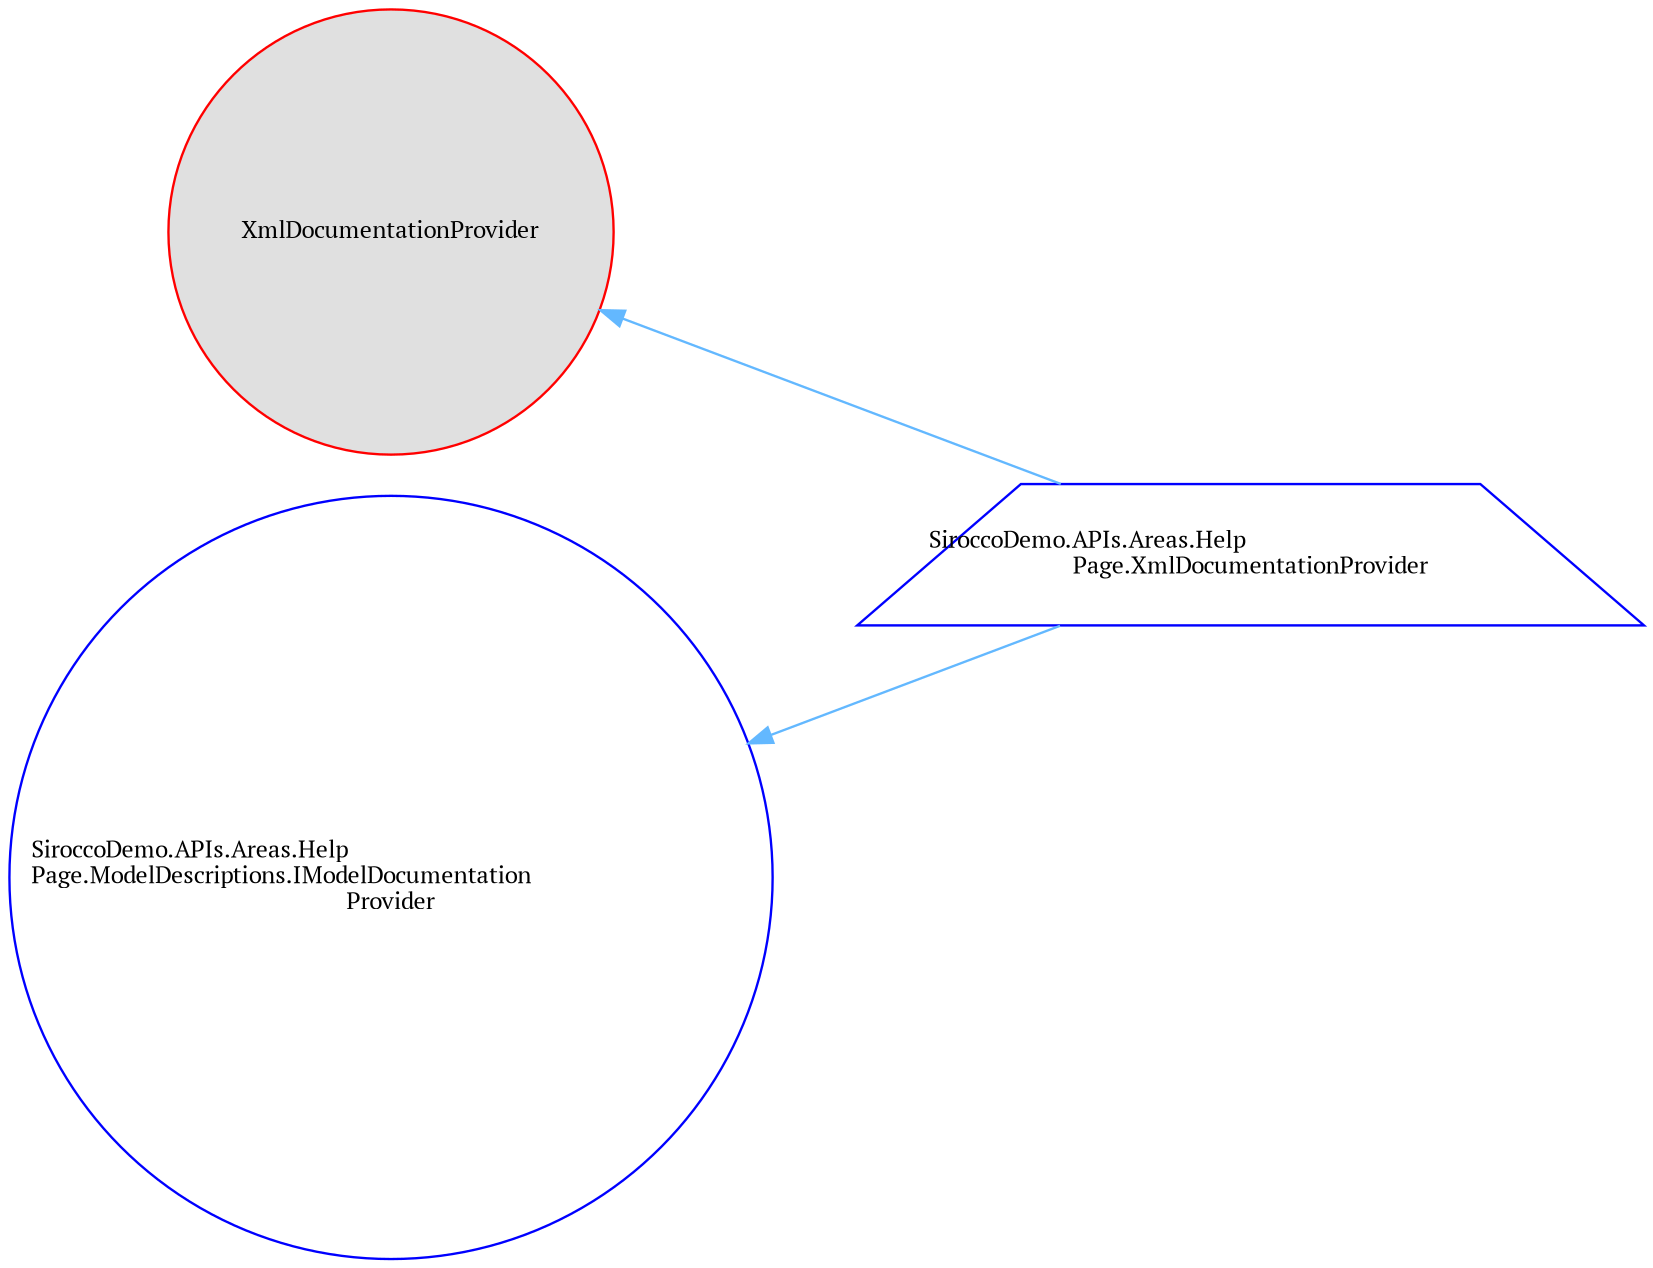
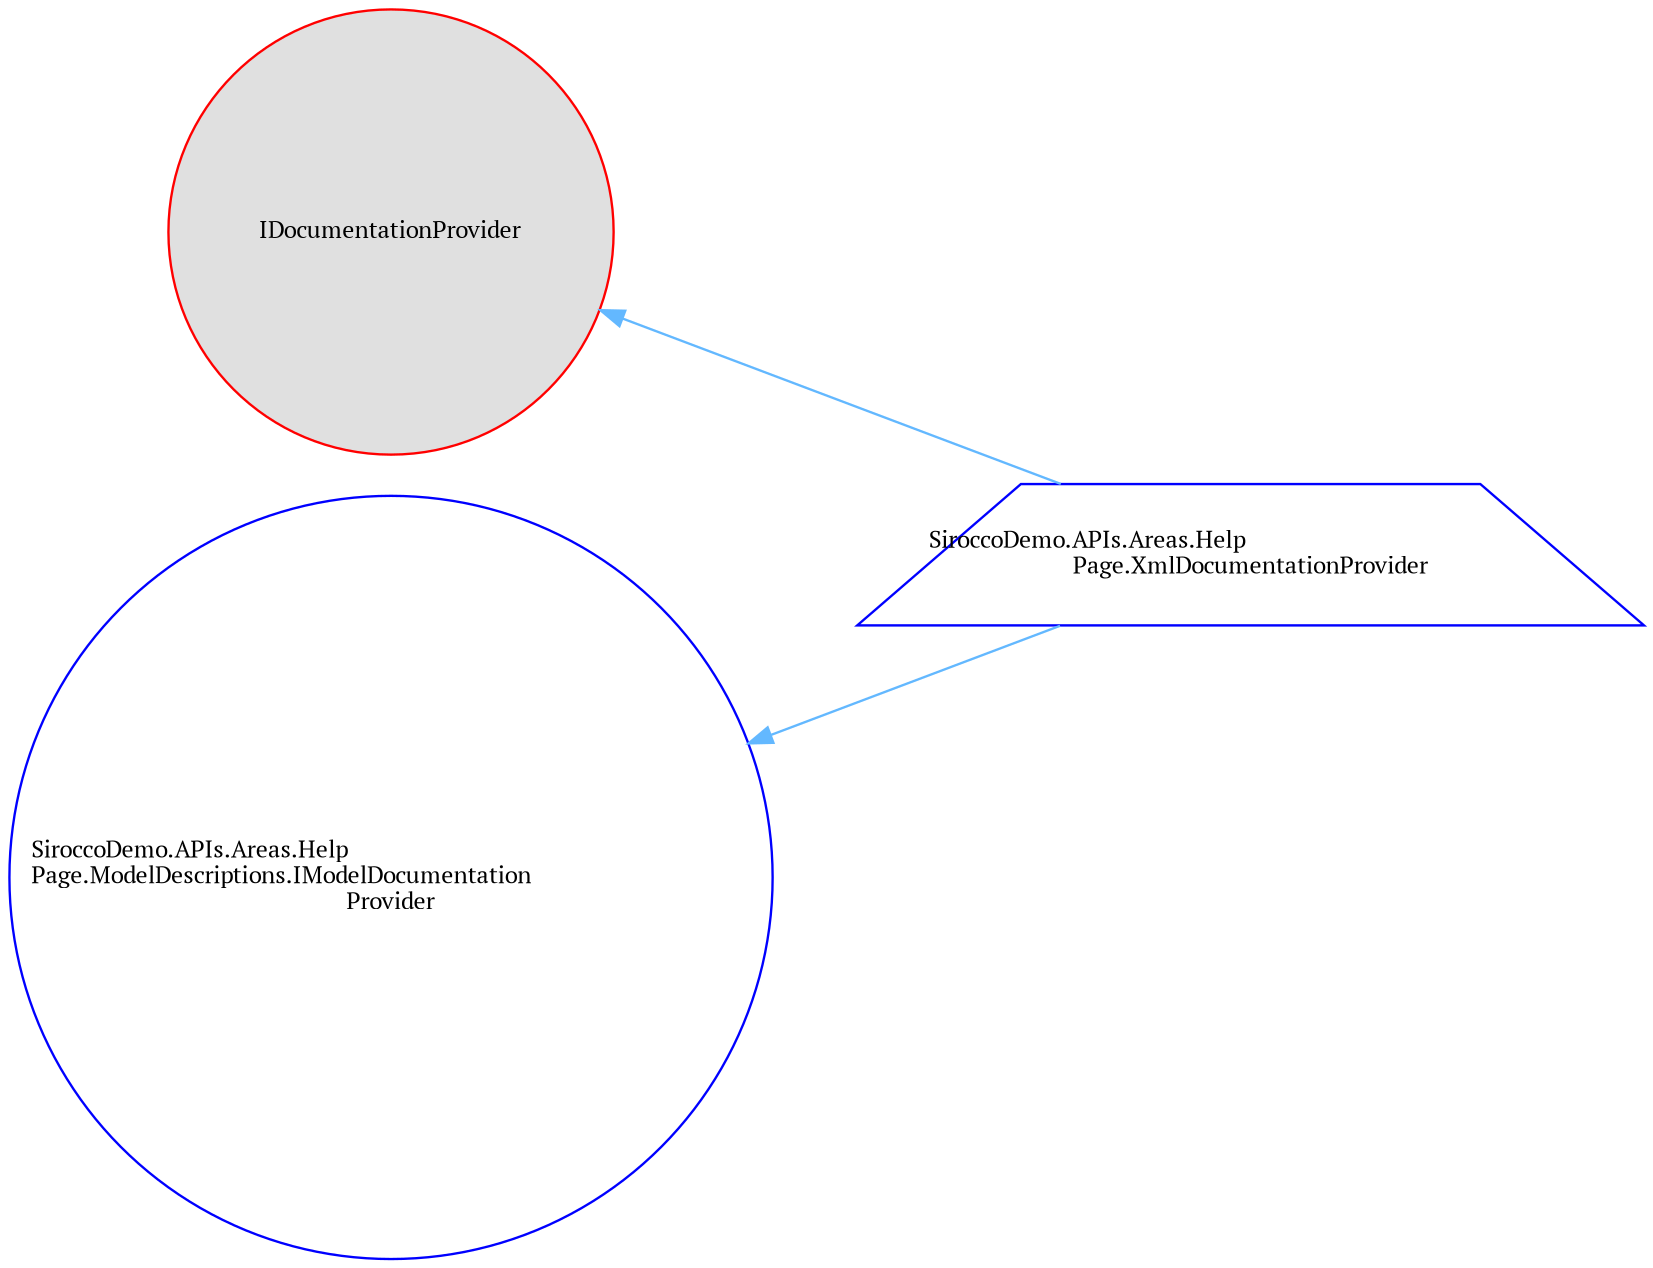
(391, 232) -> (391, 232)
